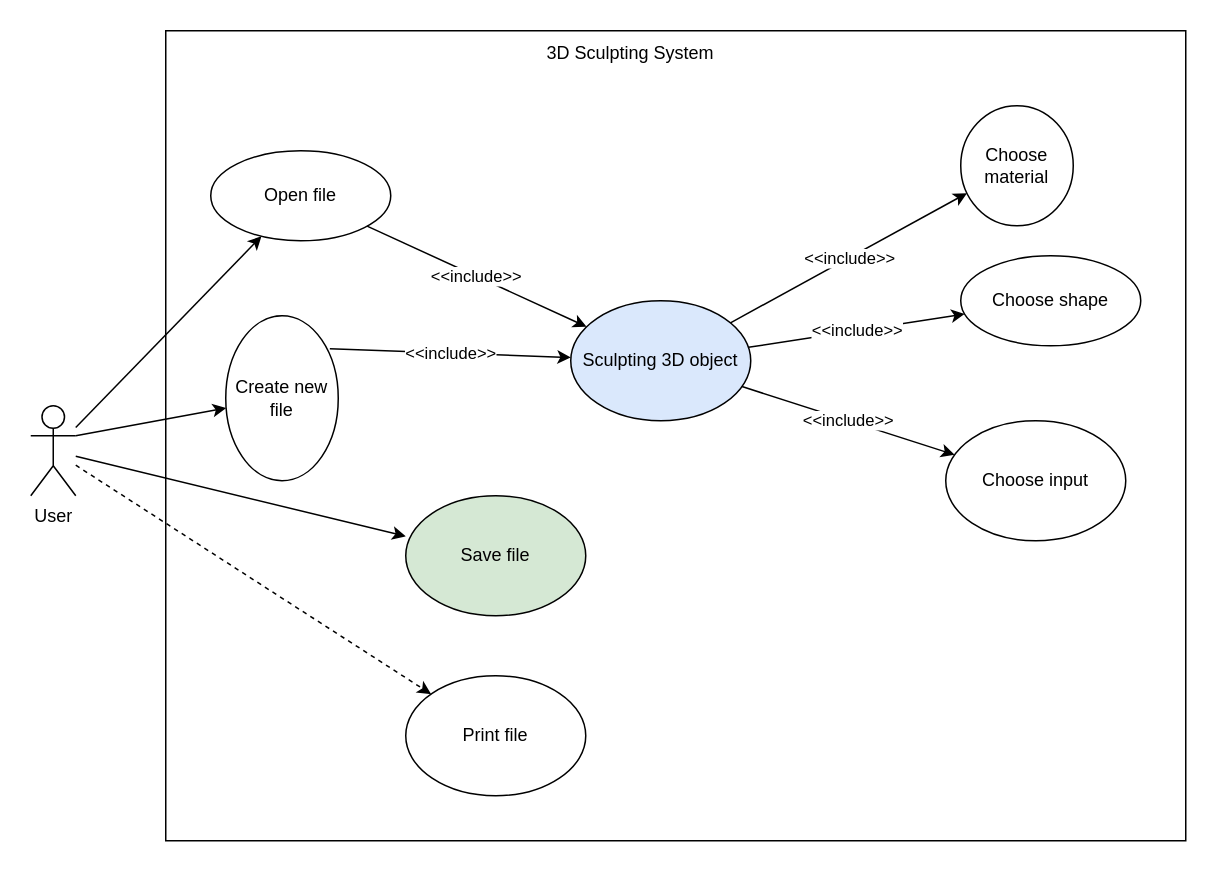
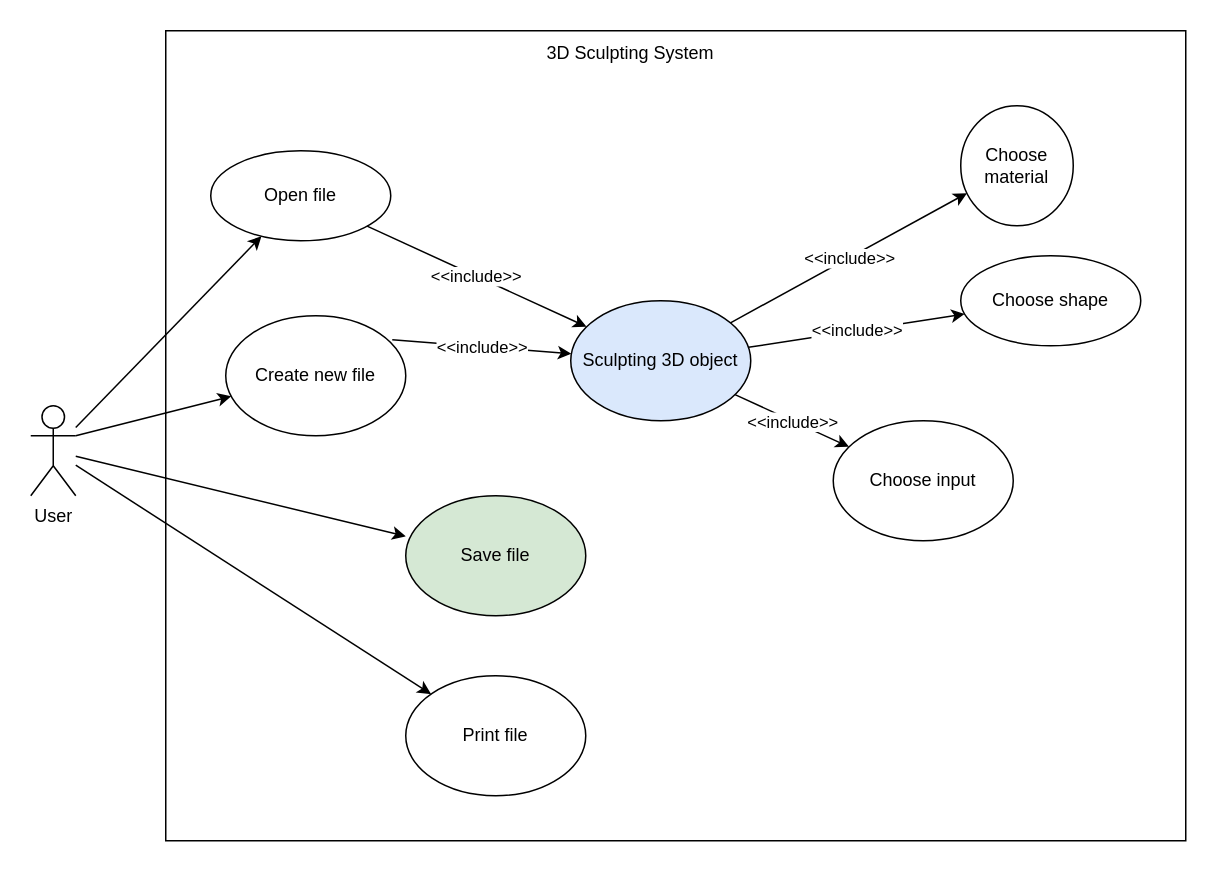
(282, 398) -> (316, 376)
(1036, 481) -> (923, 481)
(251, 578) -> (251, 578)
